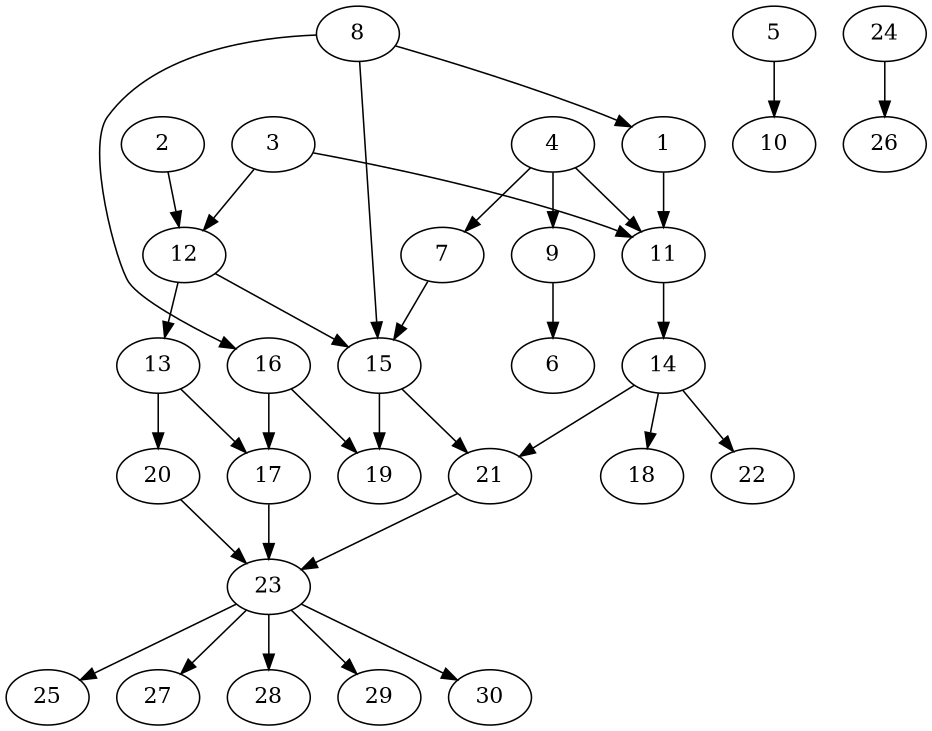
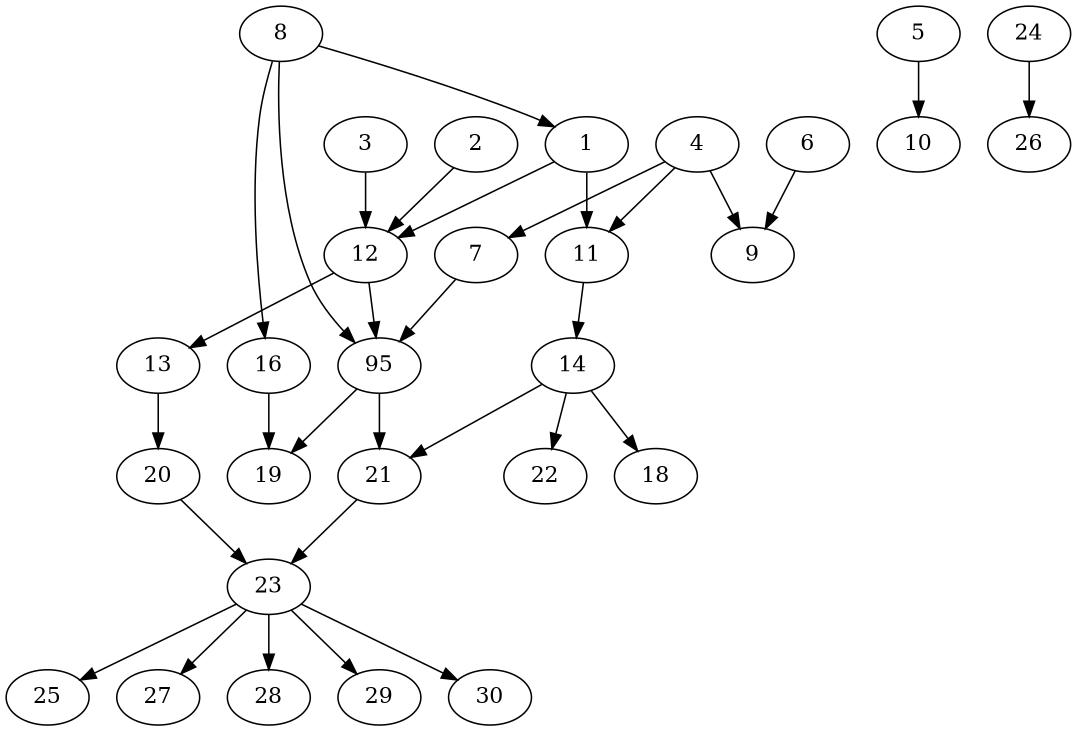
(467, 186) -> none
none -> (483, 196)
(553, 303) -> (784, 193)
(379, 366) -> (379, 366)
(269, 476) -> none
